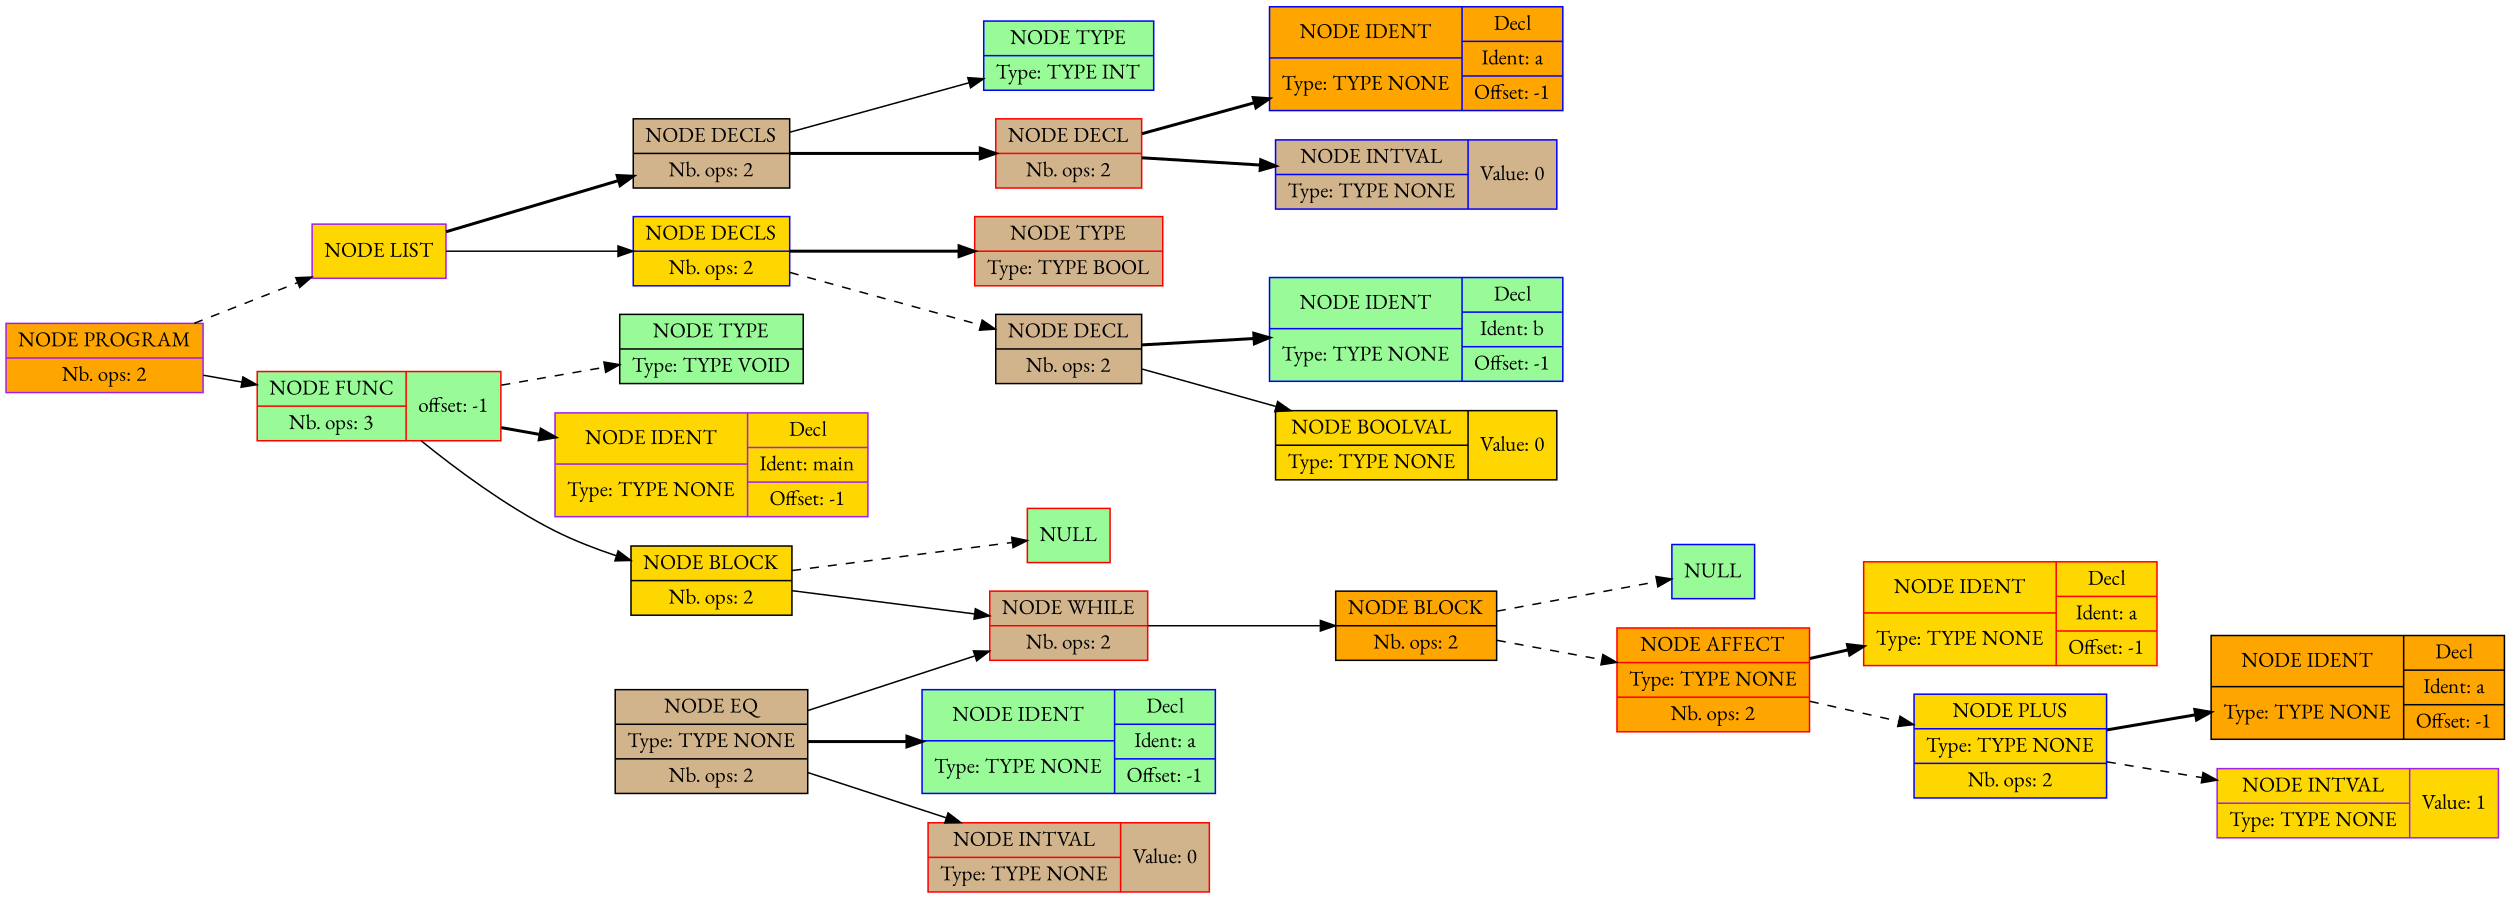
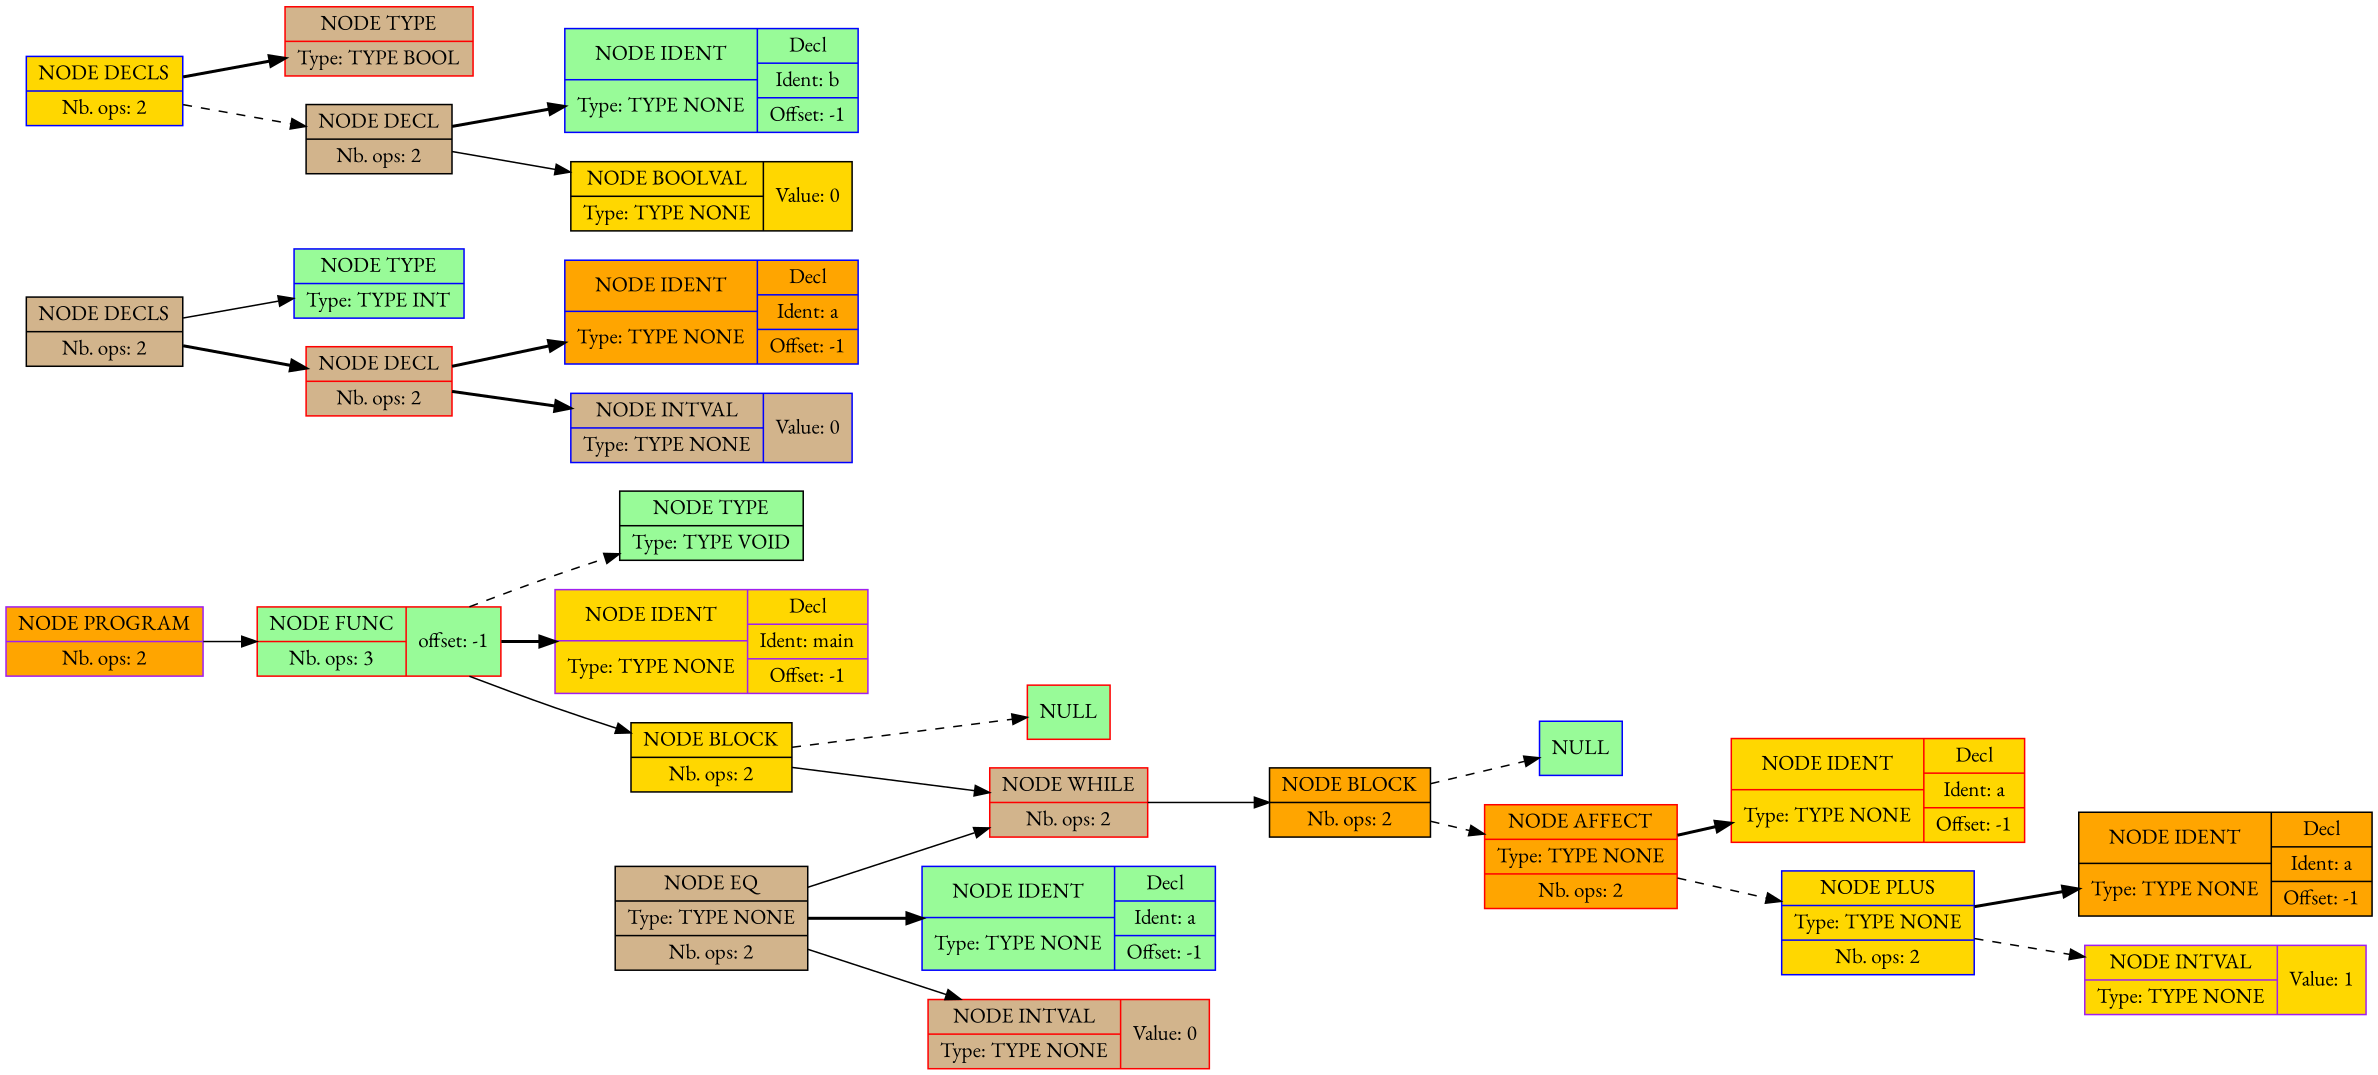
(379, 251) -> none
